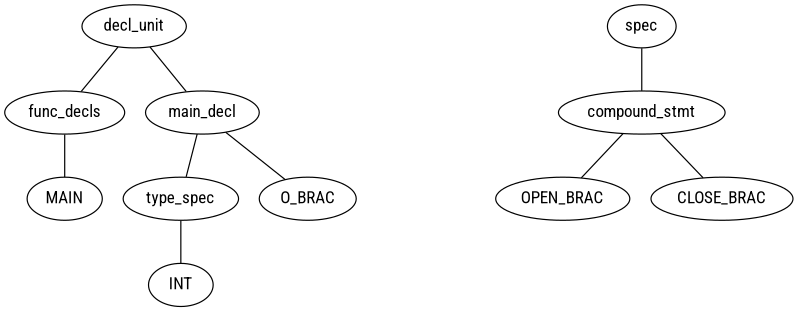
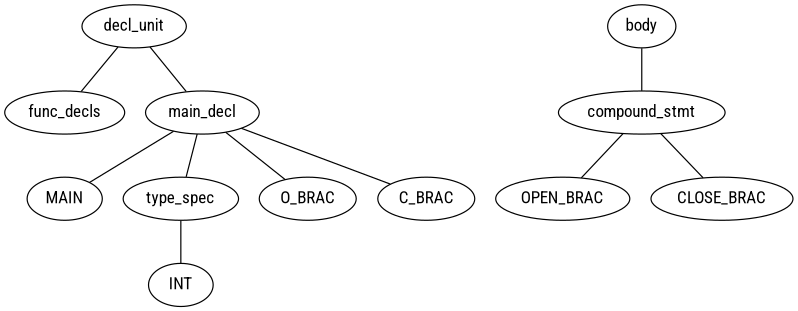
(642, 26) -> (642, 26)
(65, 156) -> (131, 157)
none -> (426, 199)
